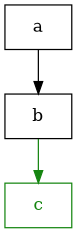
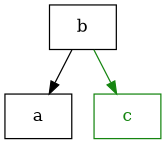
(38, 66) -> (63, 66)
